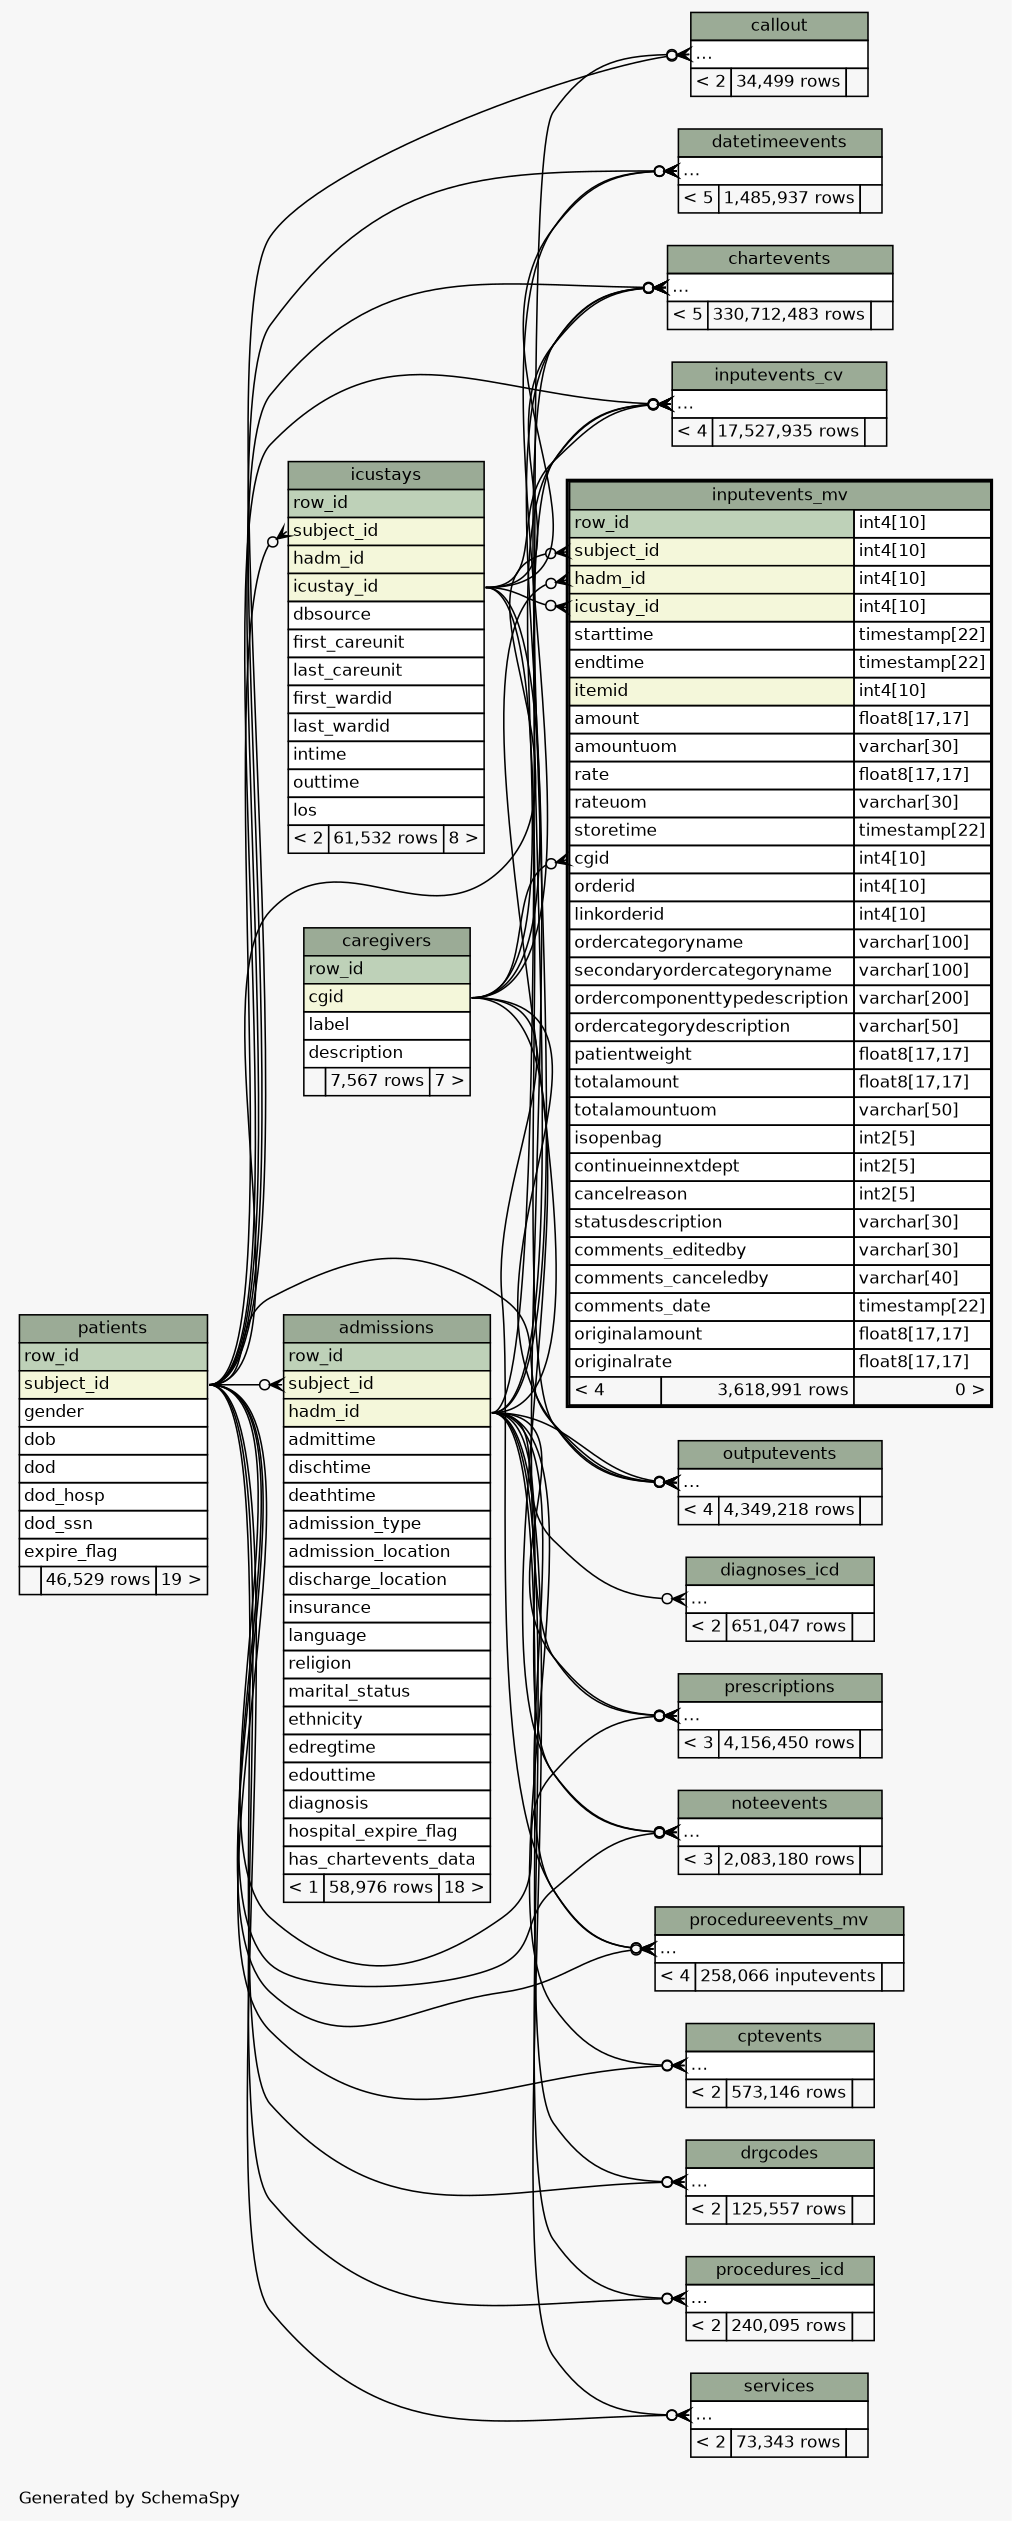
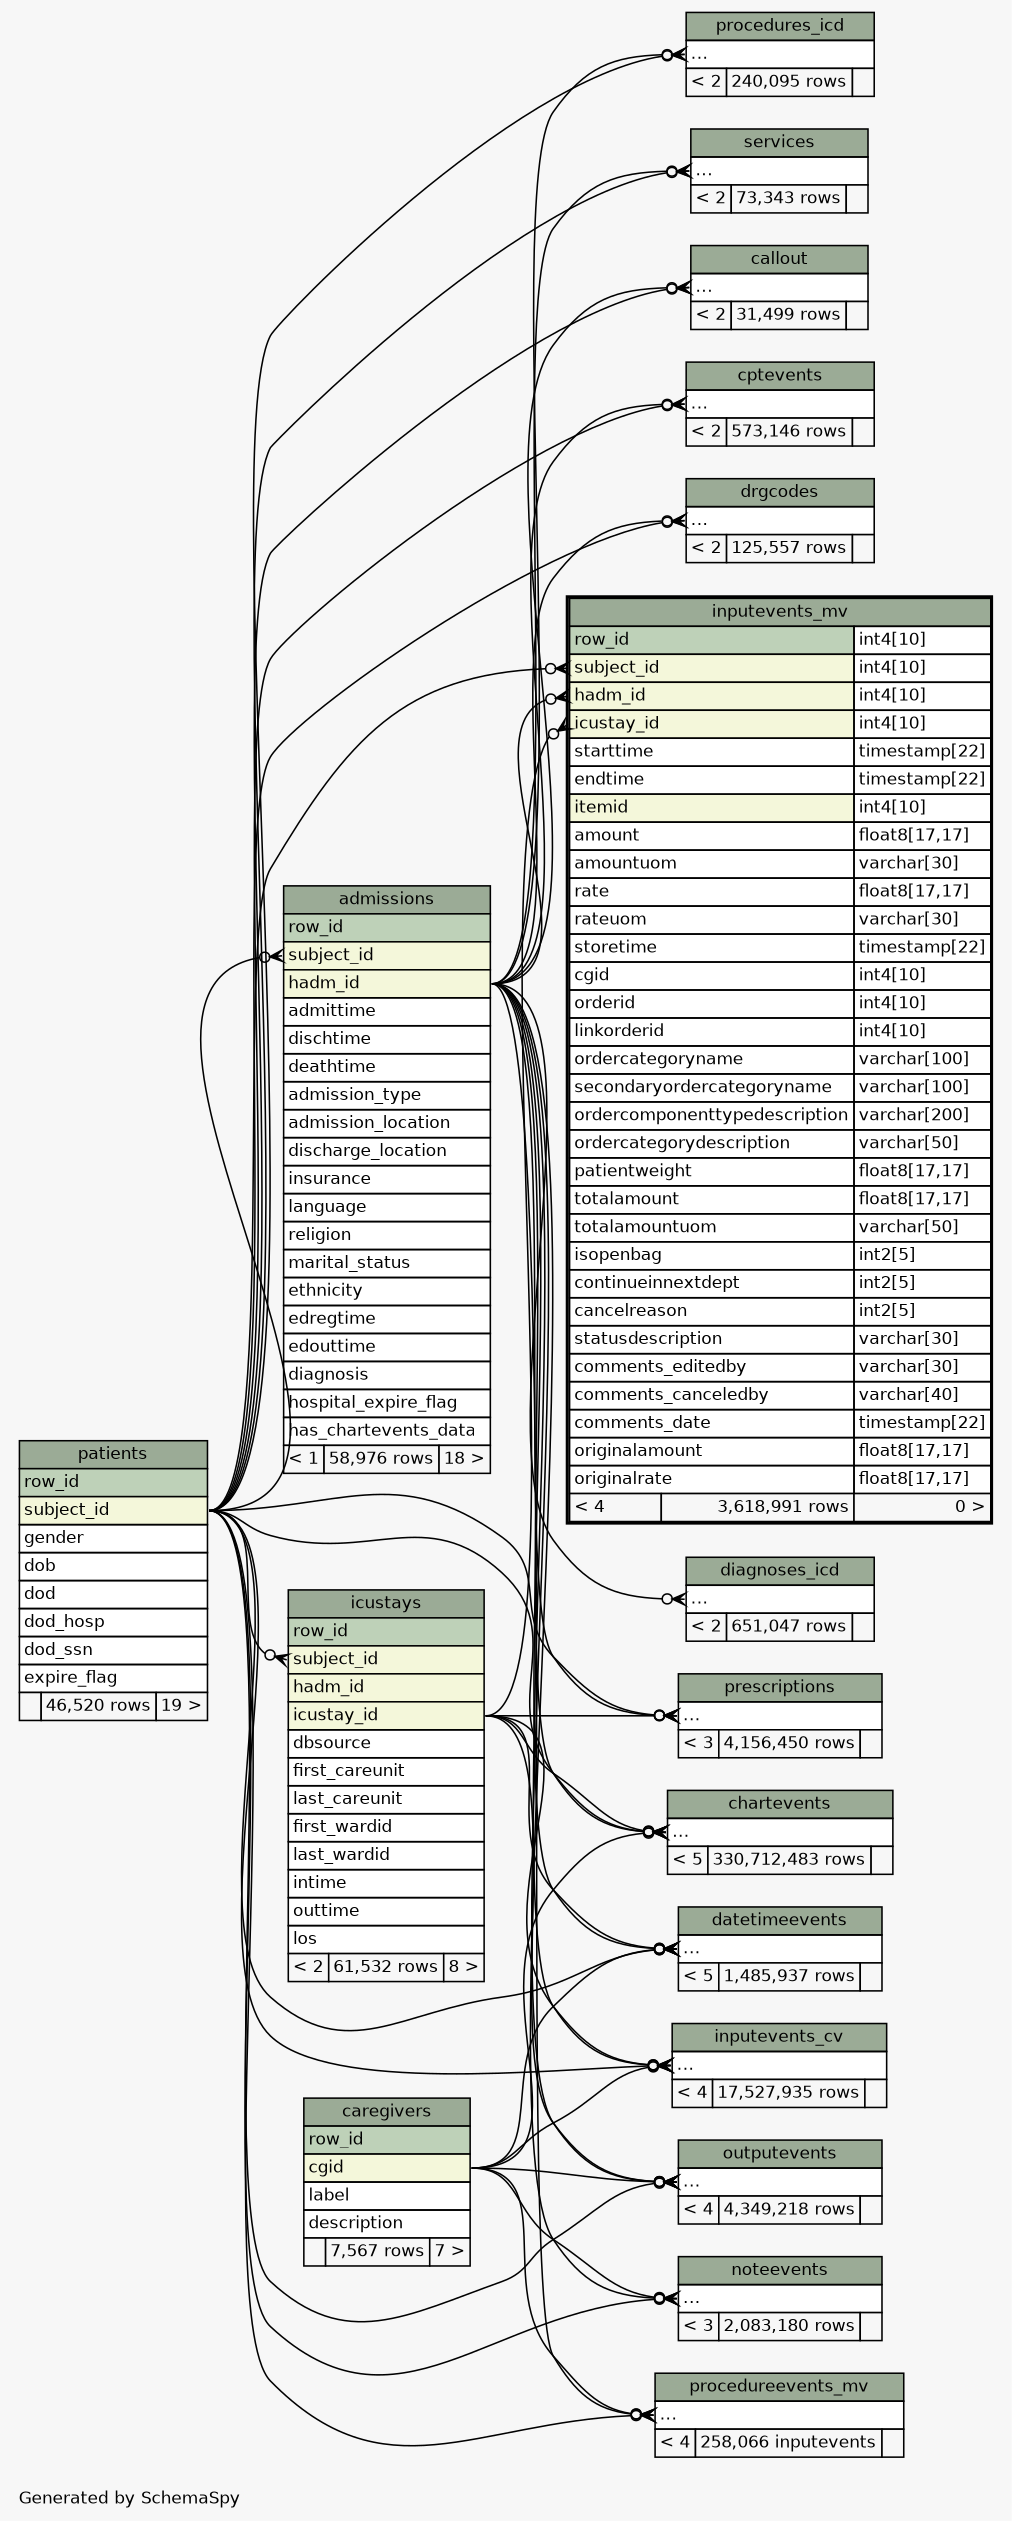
(789, 82) -> (789, 315)
(518, 940) -> none
none -> (537, 1493)
(99, 1580) -> (99, 1706)
